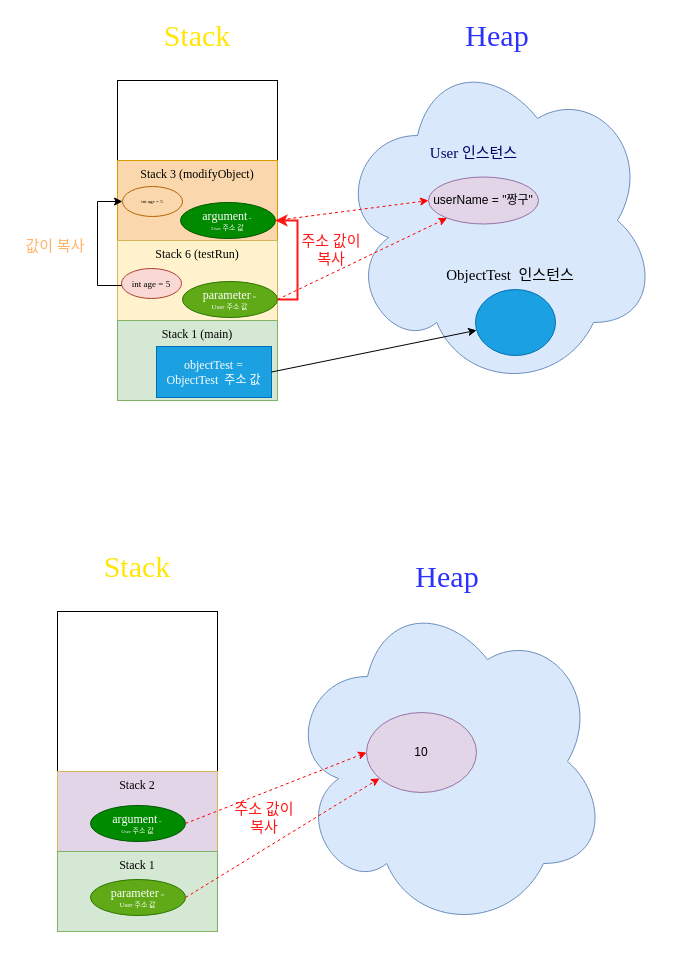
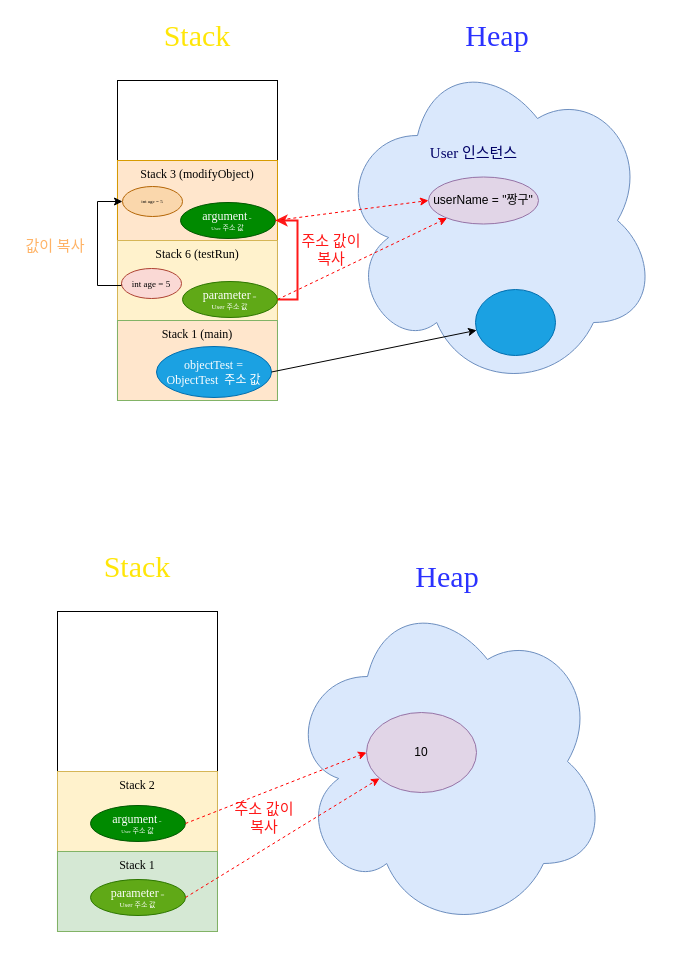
(197, 201) -> (197, 201)
(510, 275) -> none
(198, 335) -> (198, 335)
(214, 372) -> (214, 372)
(138, 786) -> (138, 786)
